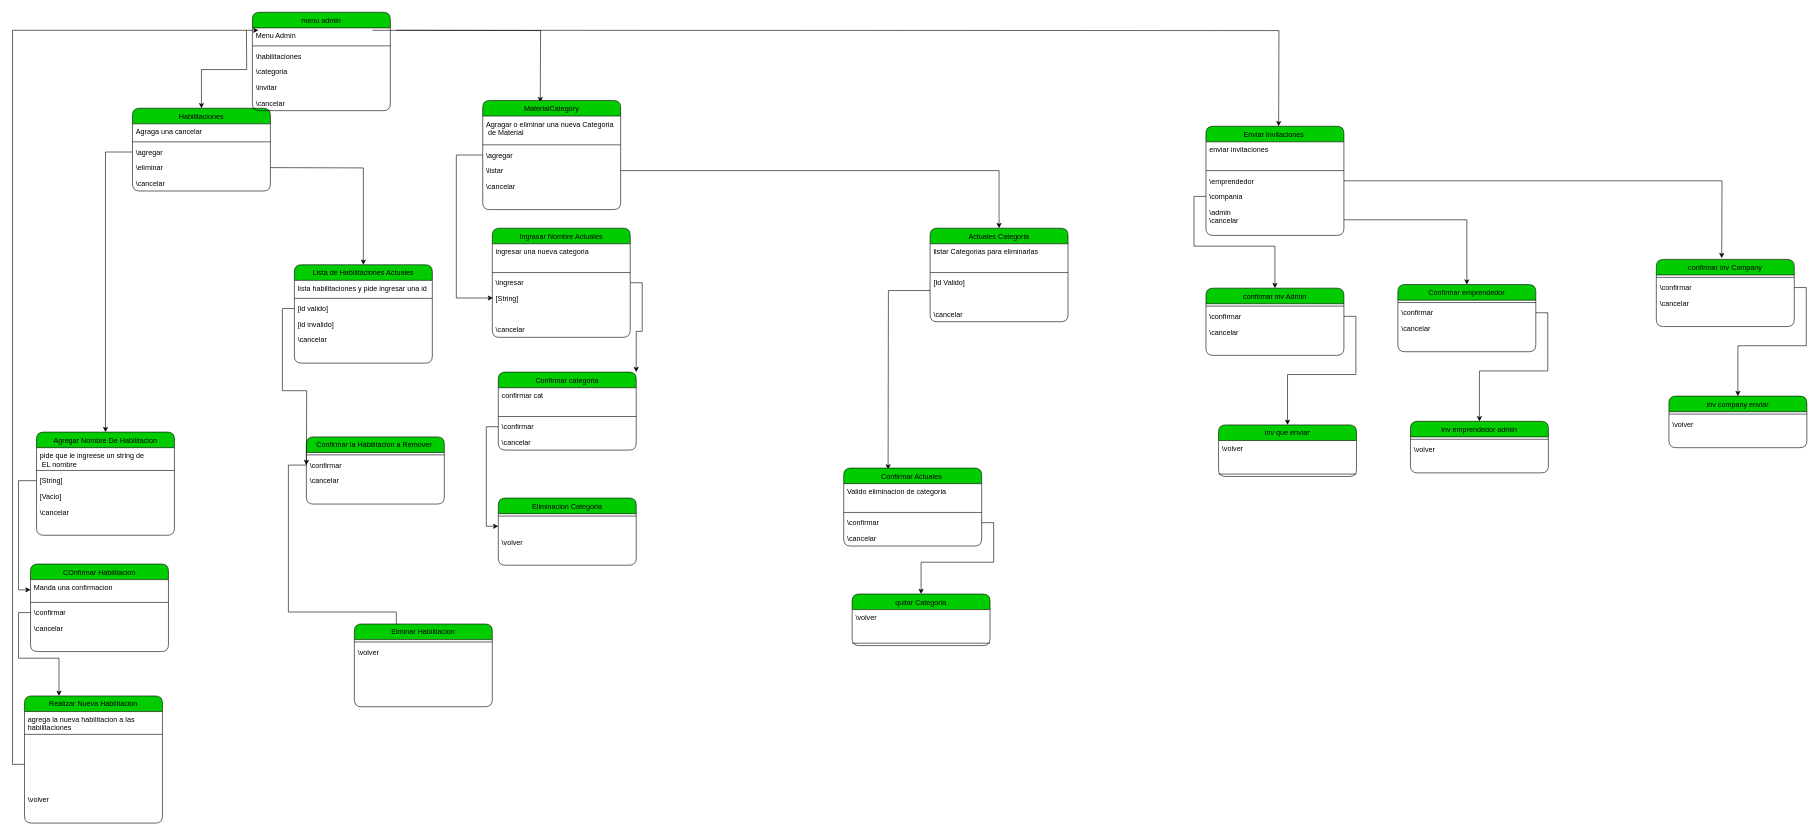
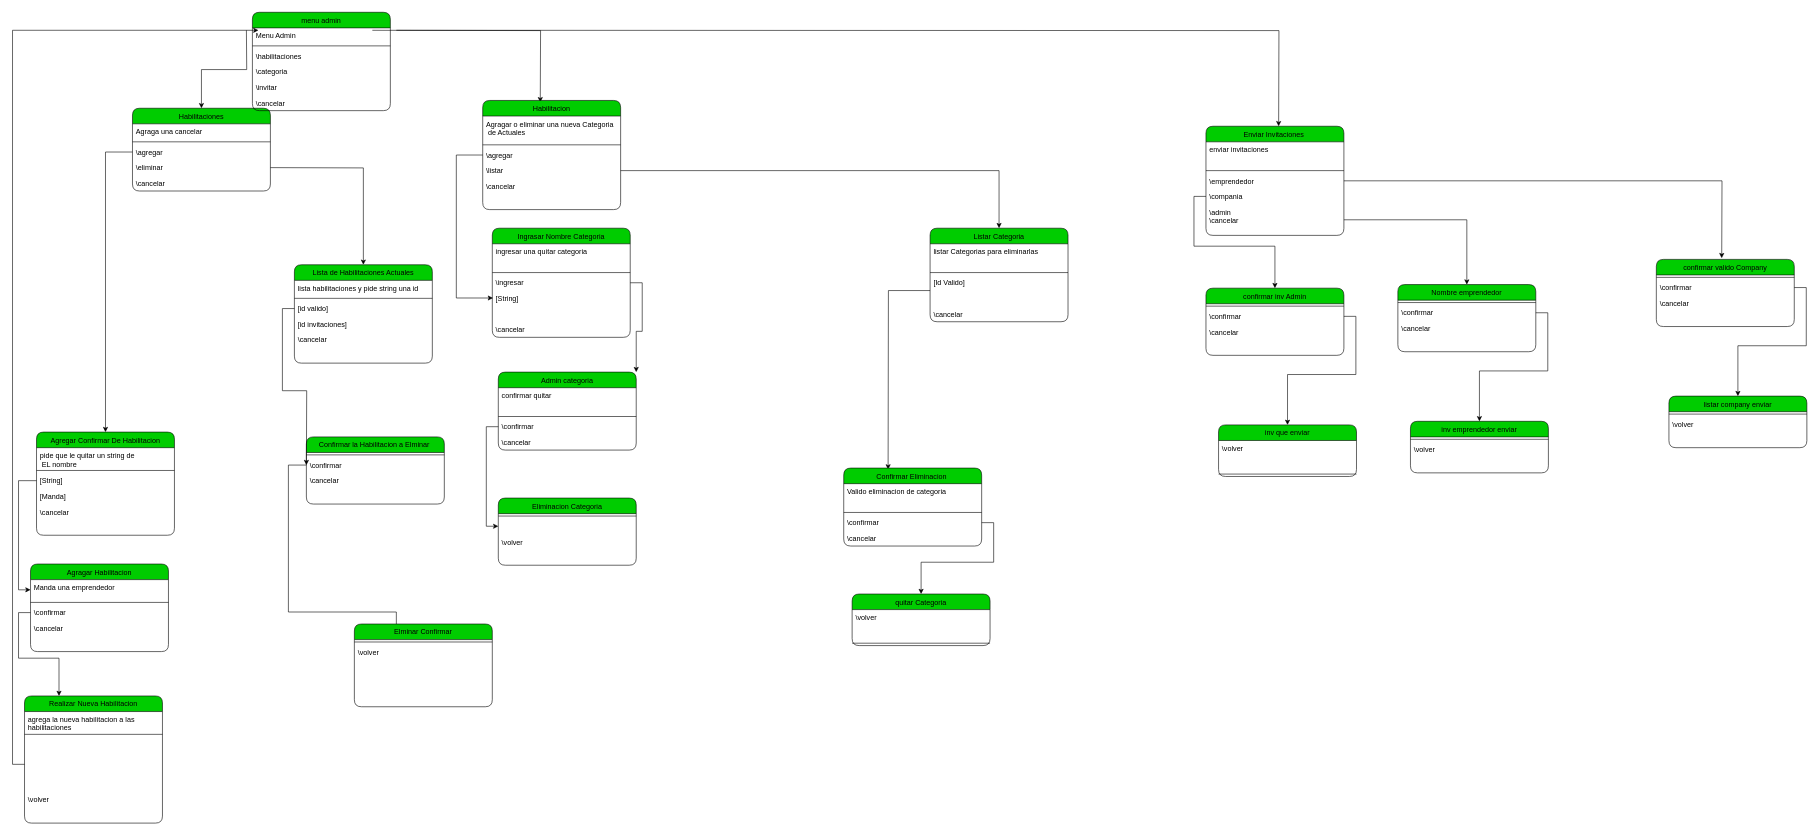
(551, 109) -> (551, 109)
(554, 124) -> (554, 124)
(561, 236) -> (561, 236)
(999, 236) -> (999, 236)
(547, 252) -> (548, 252)
(1726, 268) -> (1726, 268)
(370, 289) -> (366, 289)
(1467, 293) -> (1467, 293)
(319, 325) -> (327, 325)
(567, 380) -> (567, 380)
(526, 396) -> (531, 396)
(1738, 404) -> (1738, 404)
(1480, 430) -> (1480, 430)
(105, 440) -> (105, 440)
(375, 445) -> (375, 445)
(97, 456) -> (93, 456)
(913, 476) -> (913, 476)
(53, 497) -> (54, 497)
(99, 572) -> (99, 572)
(74, 588) -> (74, 588)
(423, 632) -> (423, 632)
